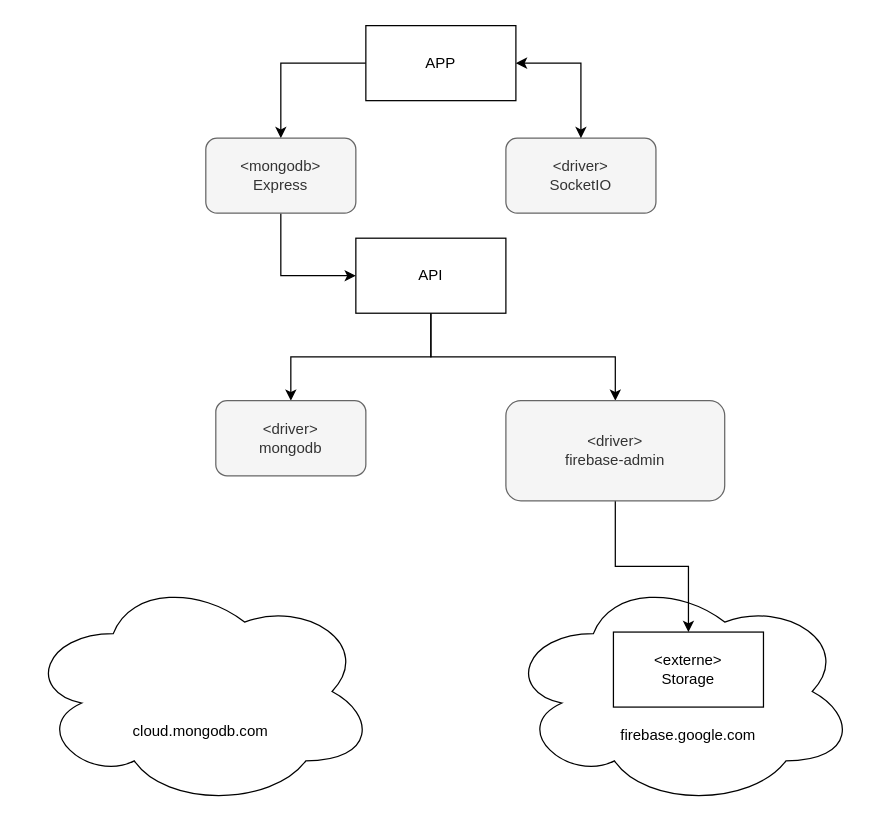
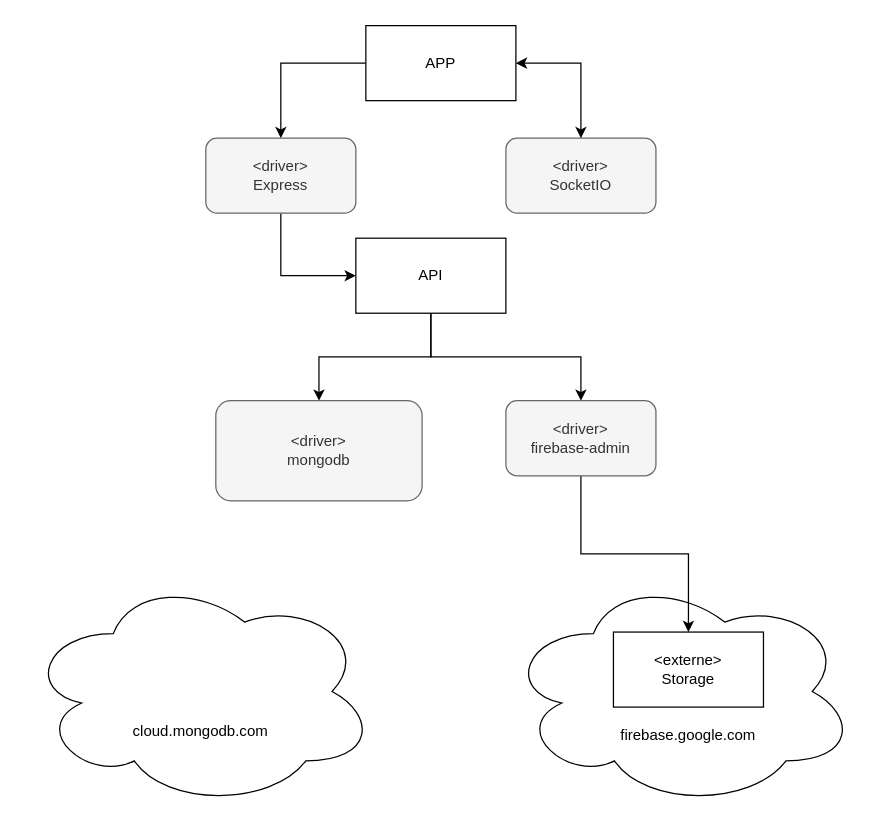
(281, 176) -> (281, 176)
(291, 438) -> (319, 451)
(615, 451) -> (581, 438)
